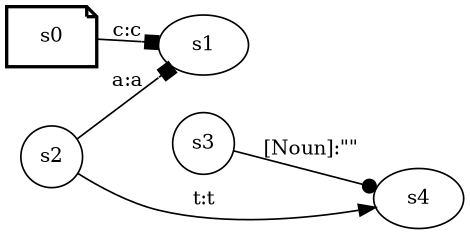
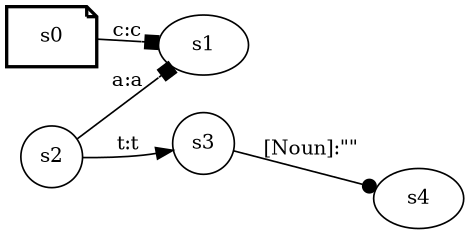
(214, 218) -> (120, 157)
